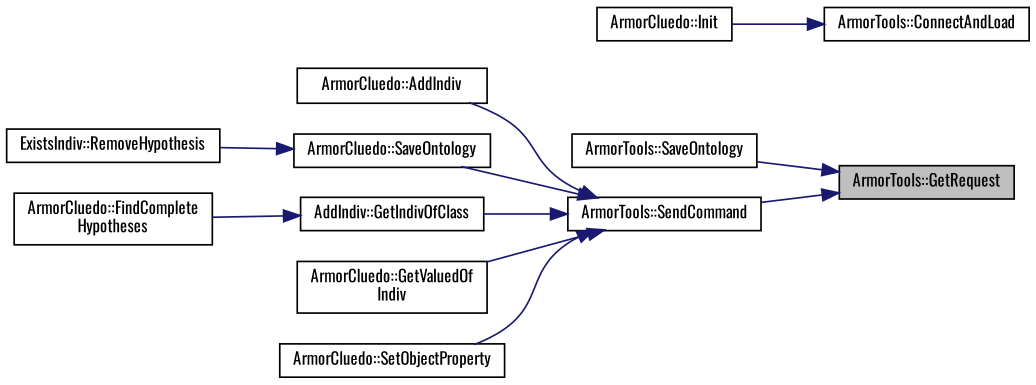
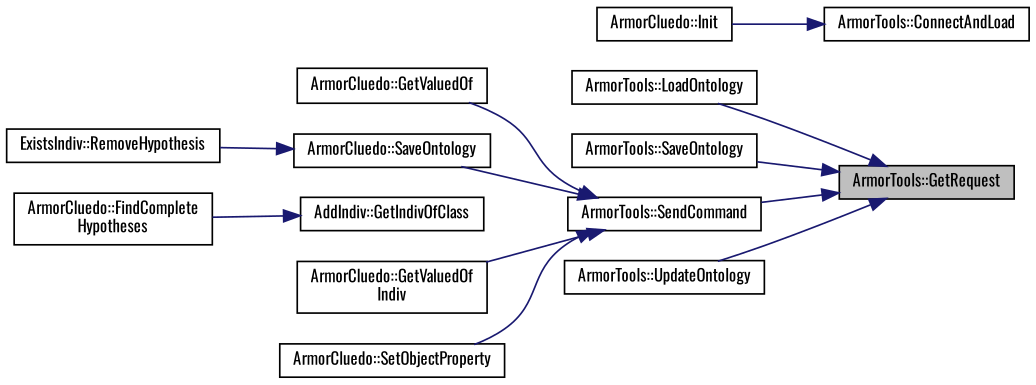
(392, 86) -> (392, 86)
none -> (664, 87)
(517, 214) -> none
none -> (664, 277)
